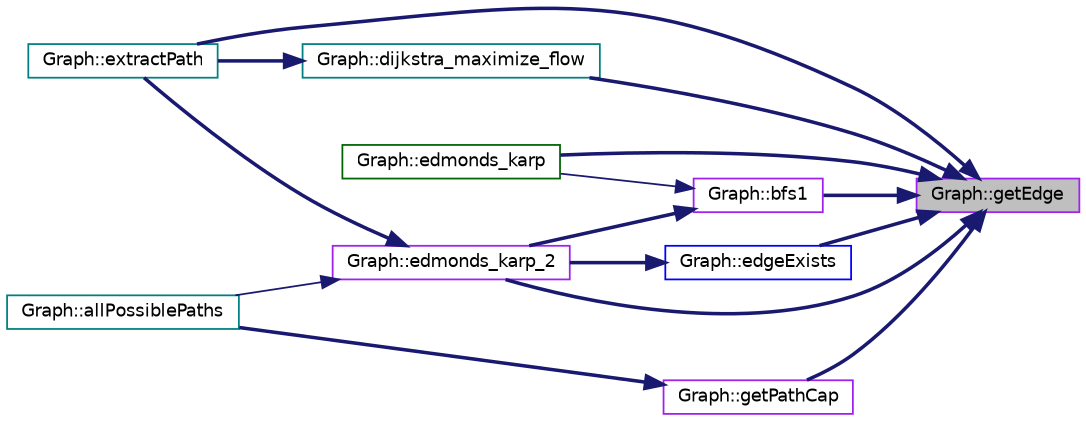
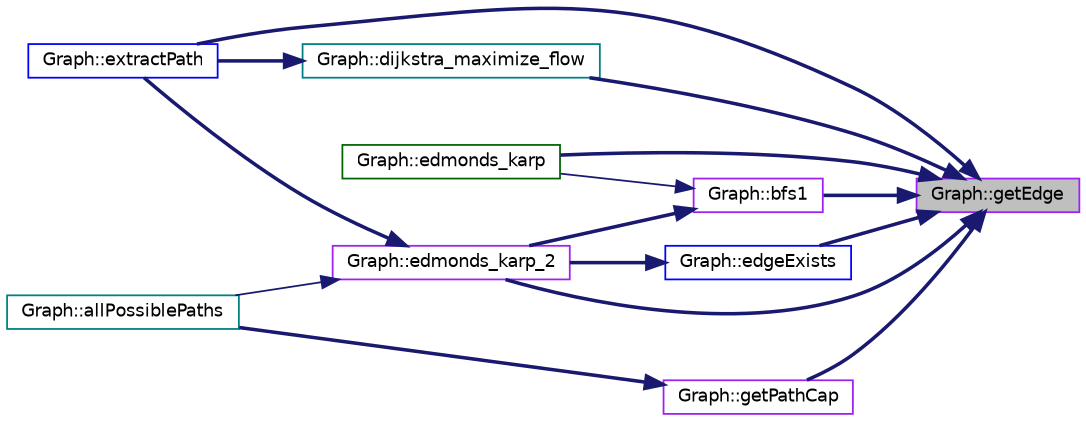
(123, 61) -> (123, 61)
